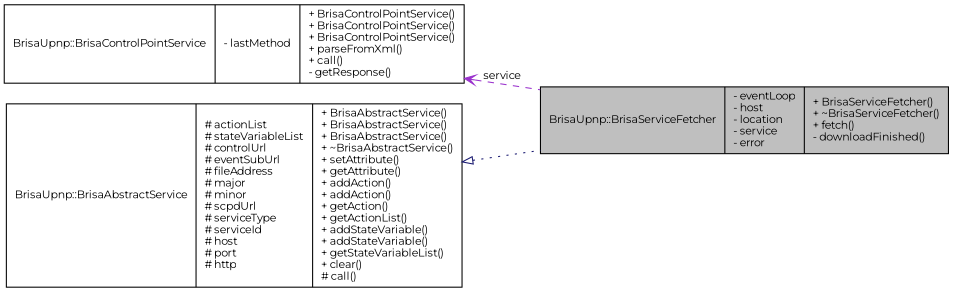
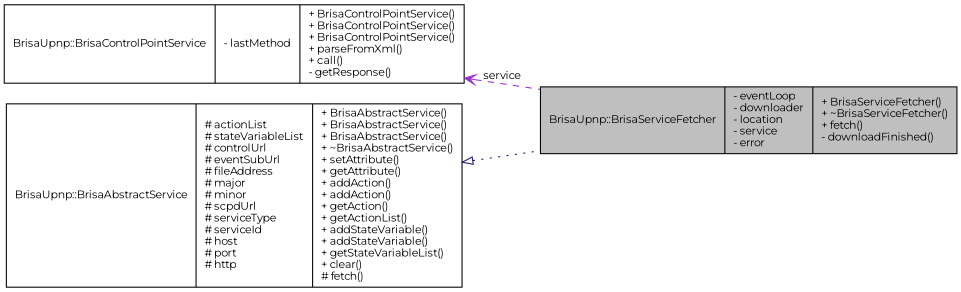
(748, 108) -> (769, 108)
(339, 277) -> (342, 277)
